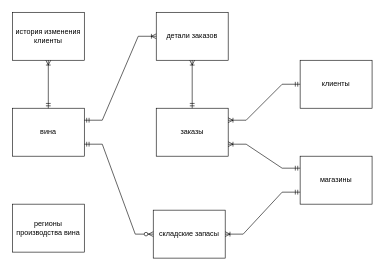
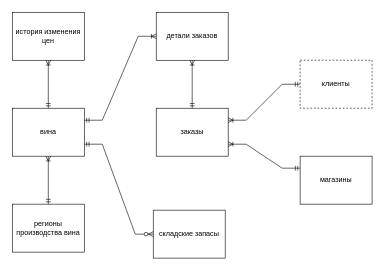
(48, 36) -> (48, 36)
(336, 84) -> (336, 84)
none -> (48, 180)
(263, 213) -> none
